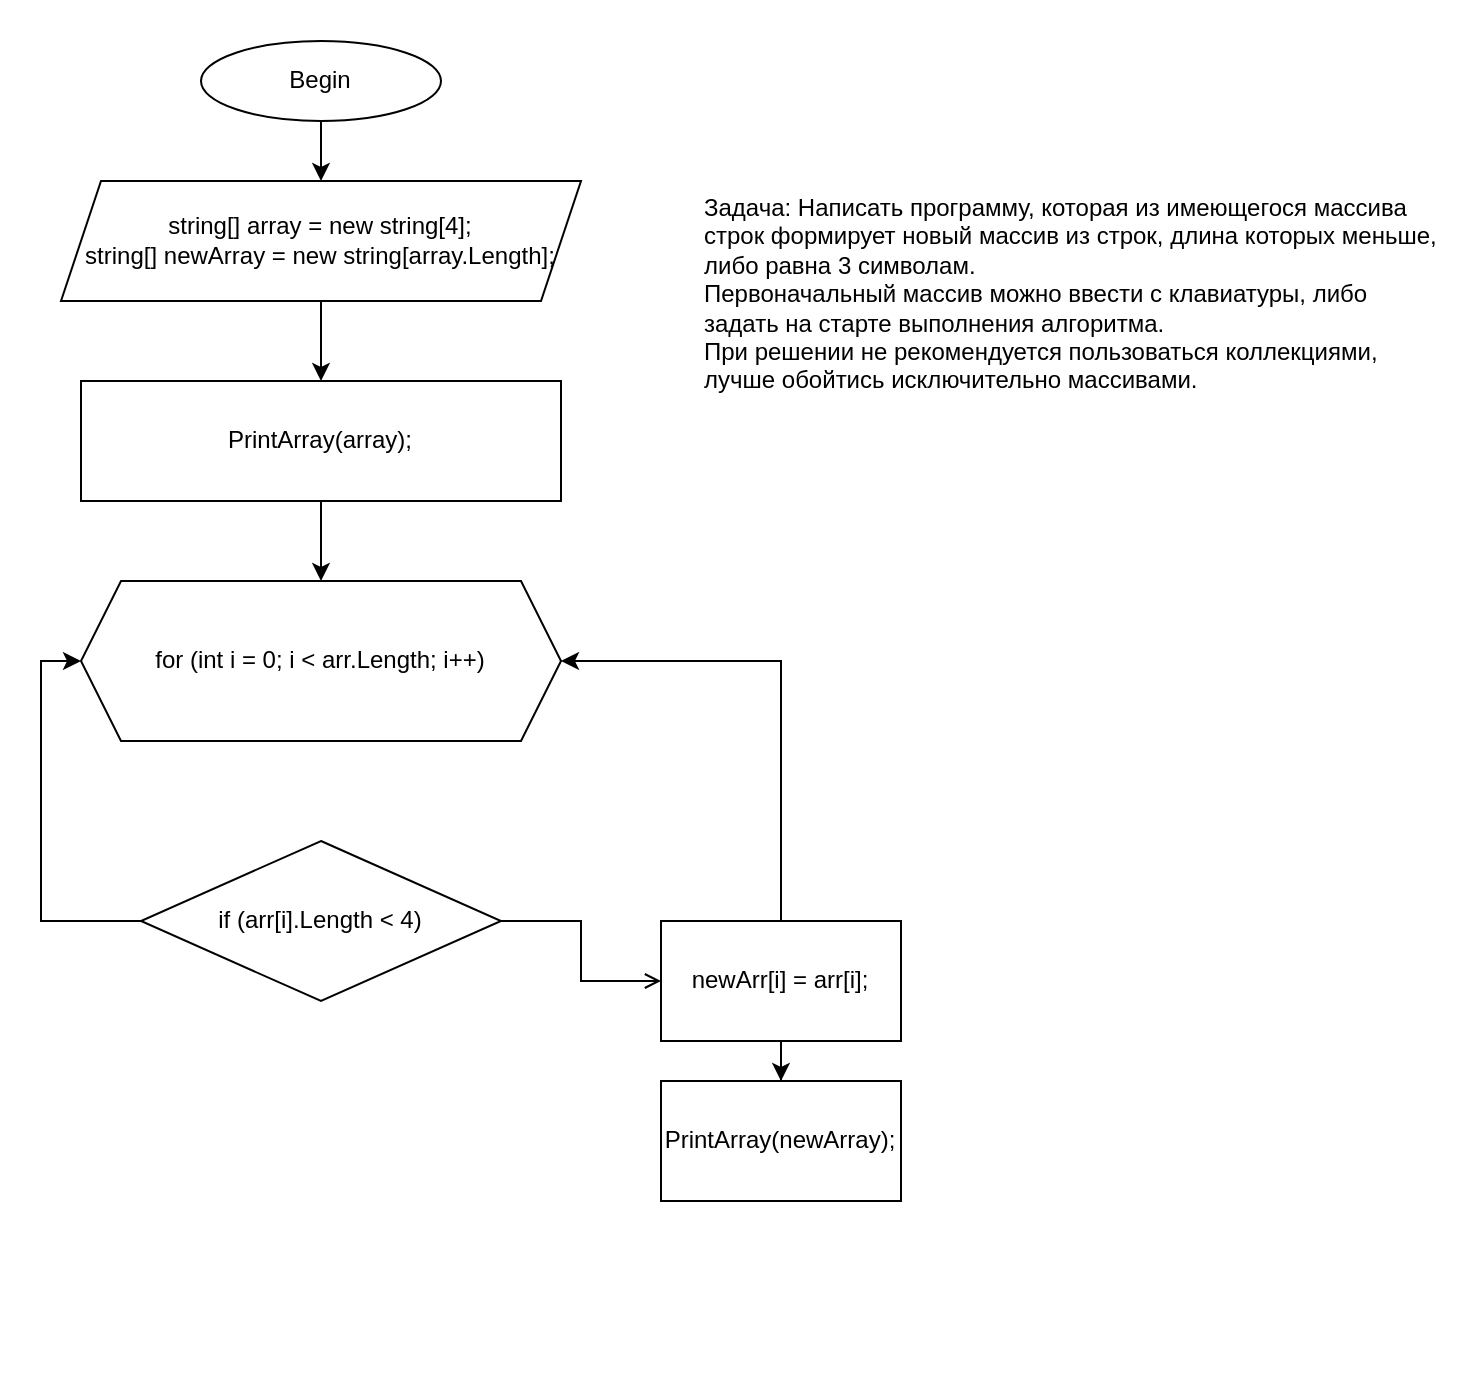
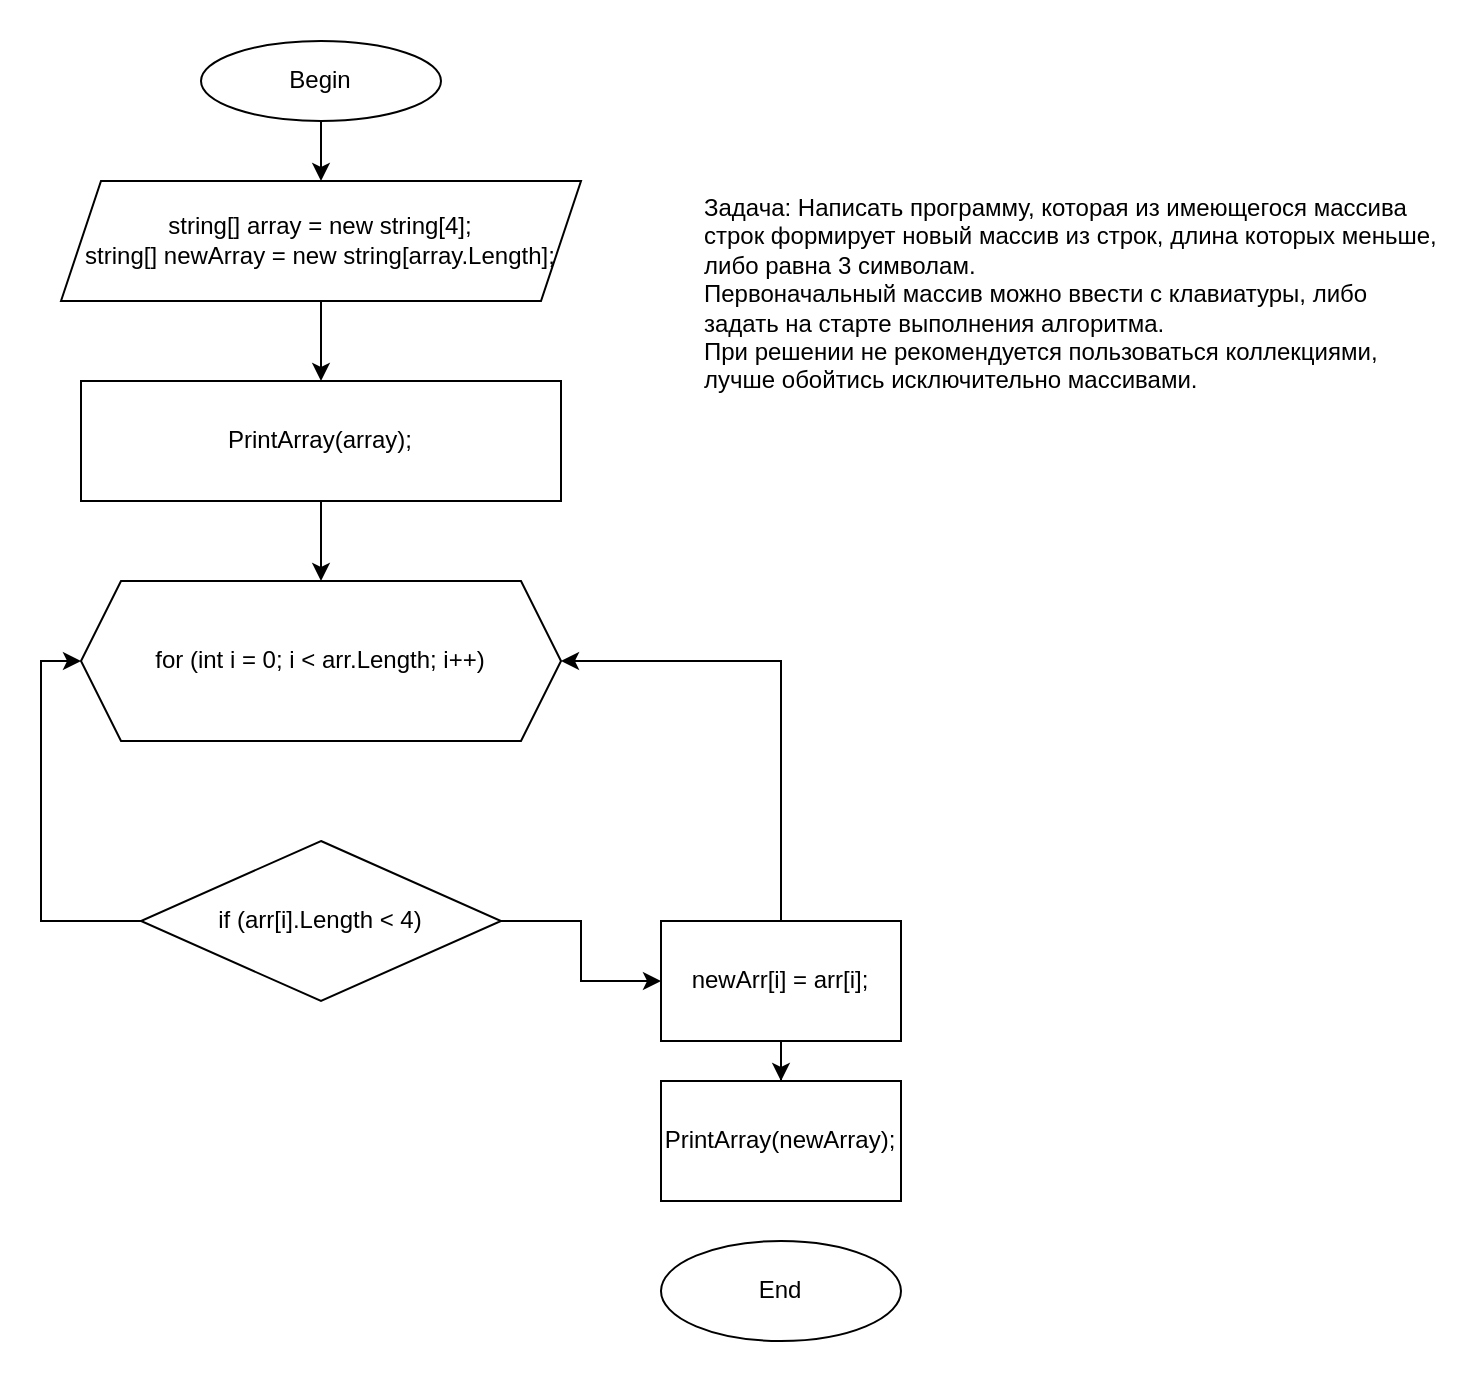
(648, 981) -> (646, 981)
none -> (781, 1291)
